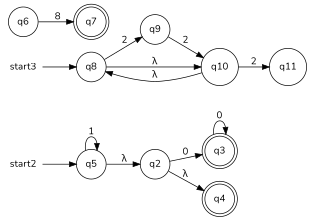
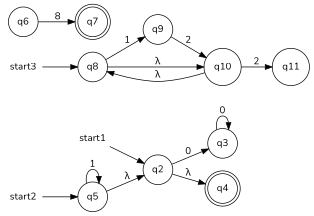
(125, 40) -> (127, 40)
none -> (93, 139)
(220, 151) -> (223, 143)
